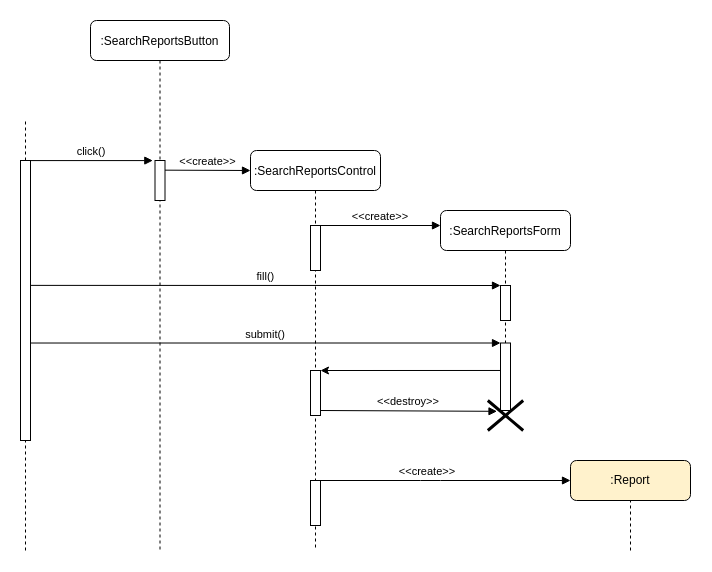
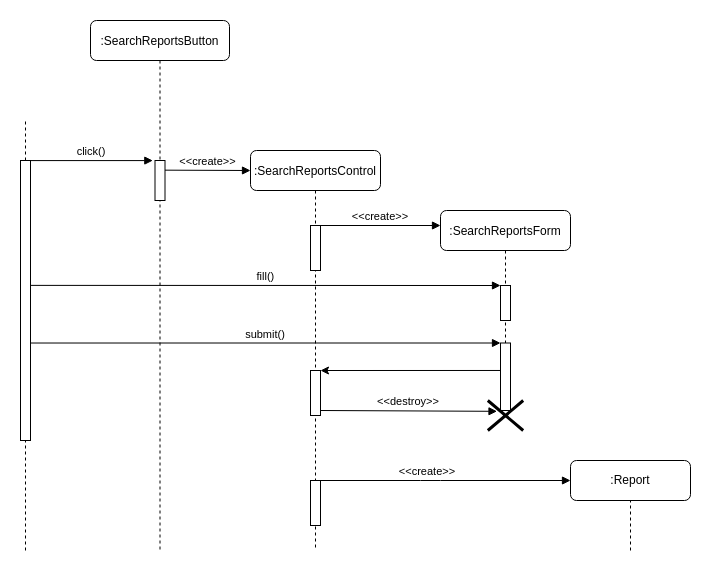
(631, 481) -> (631, 481)
